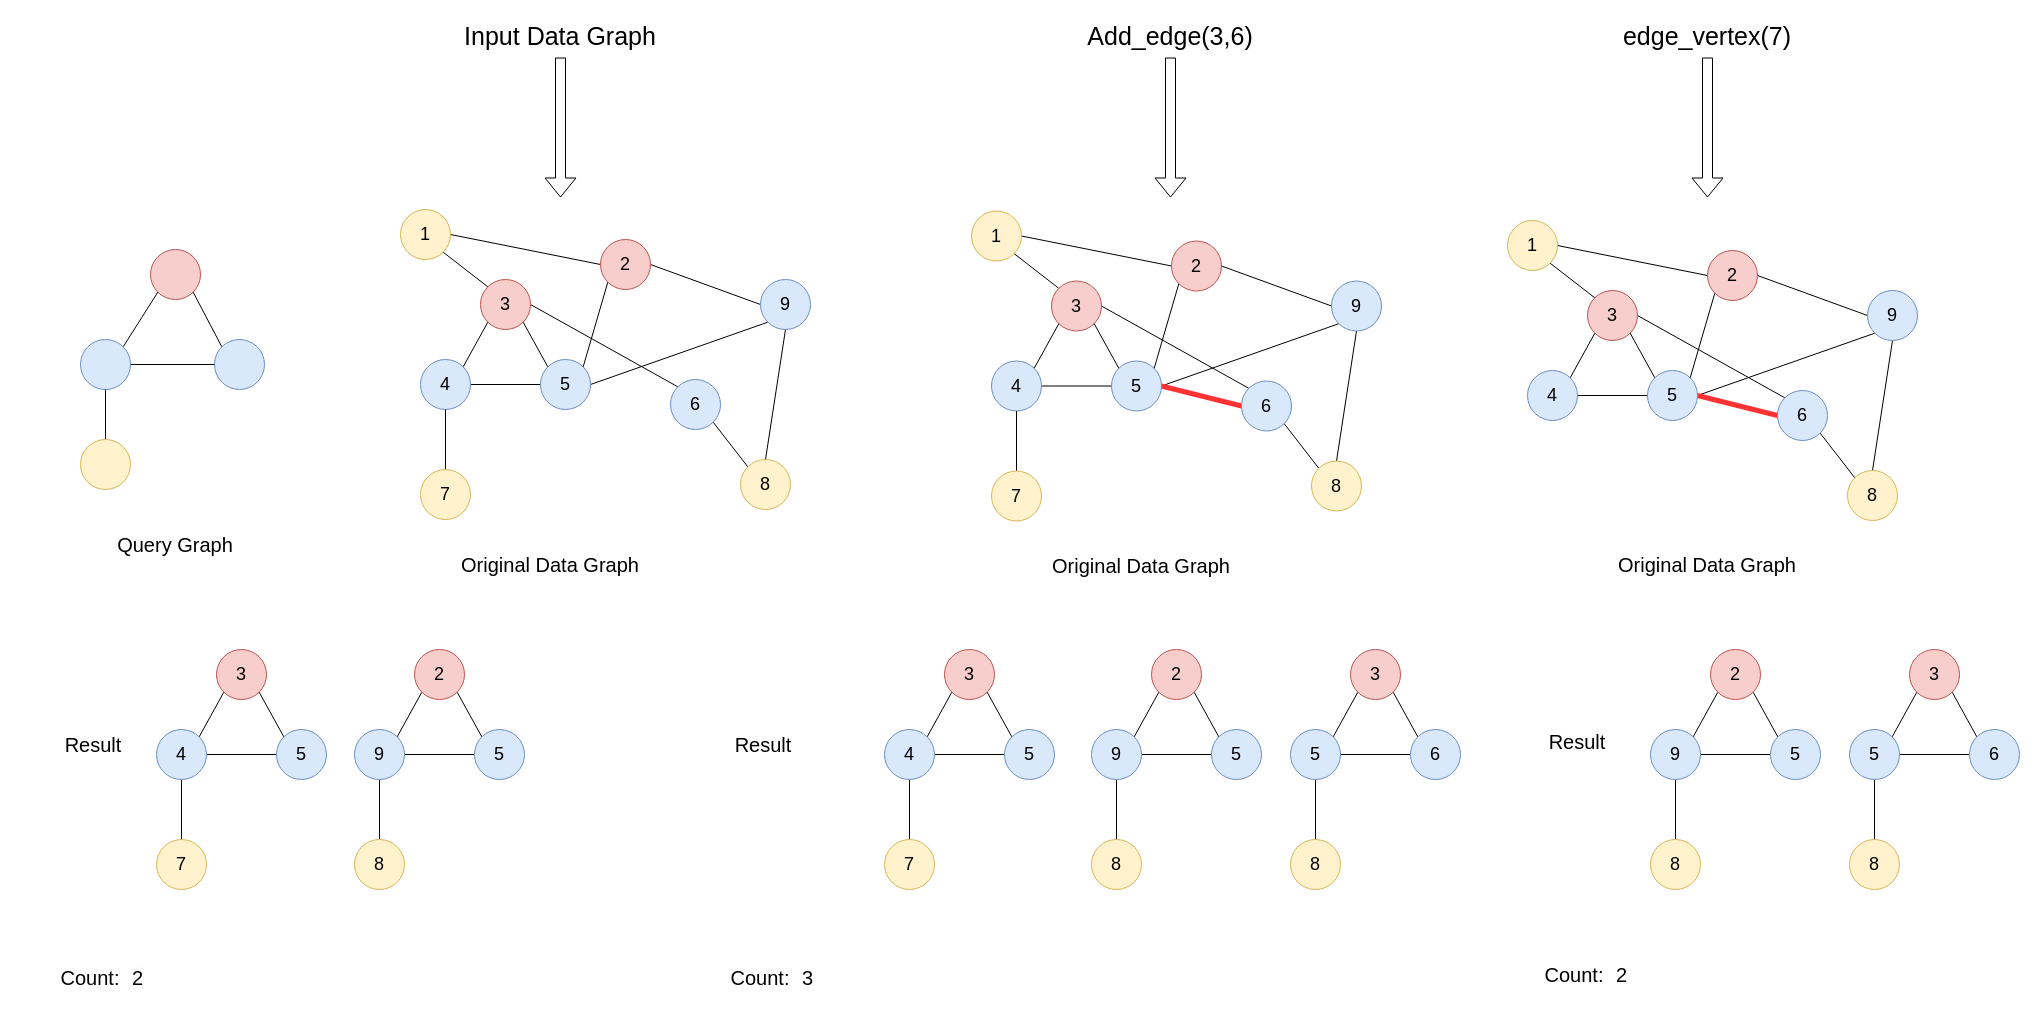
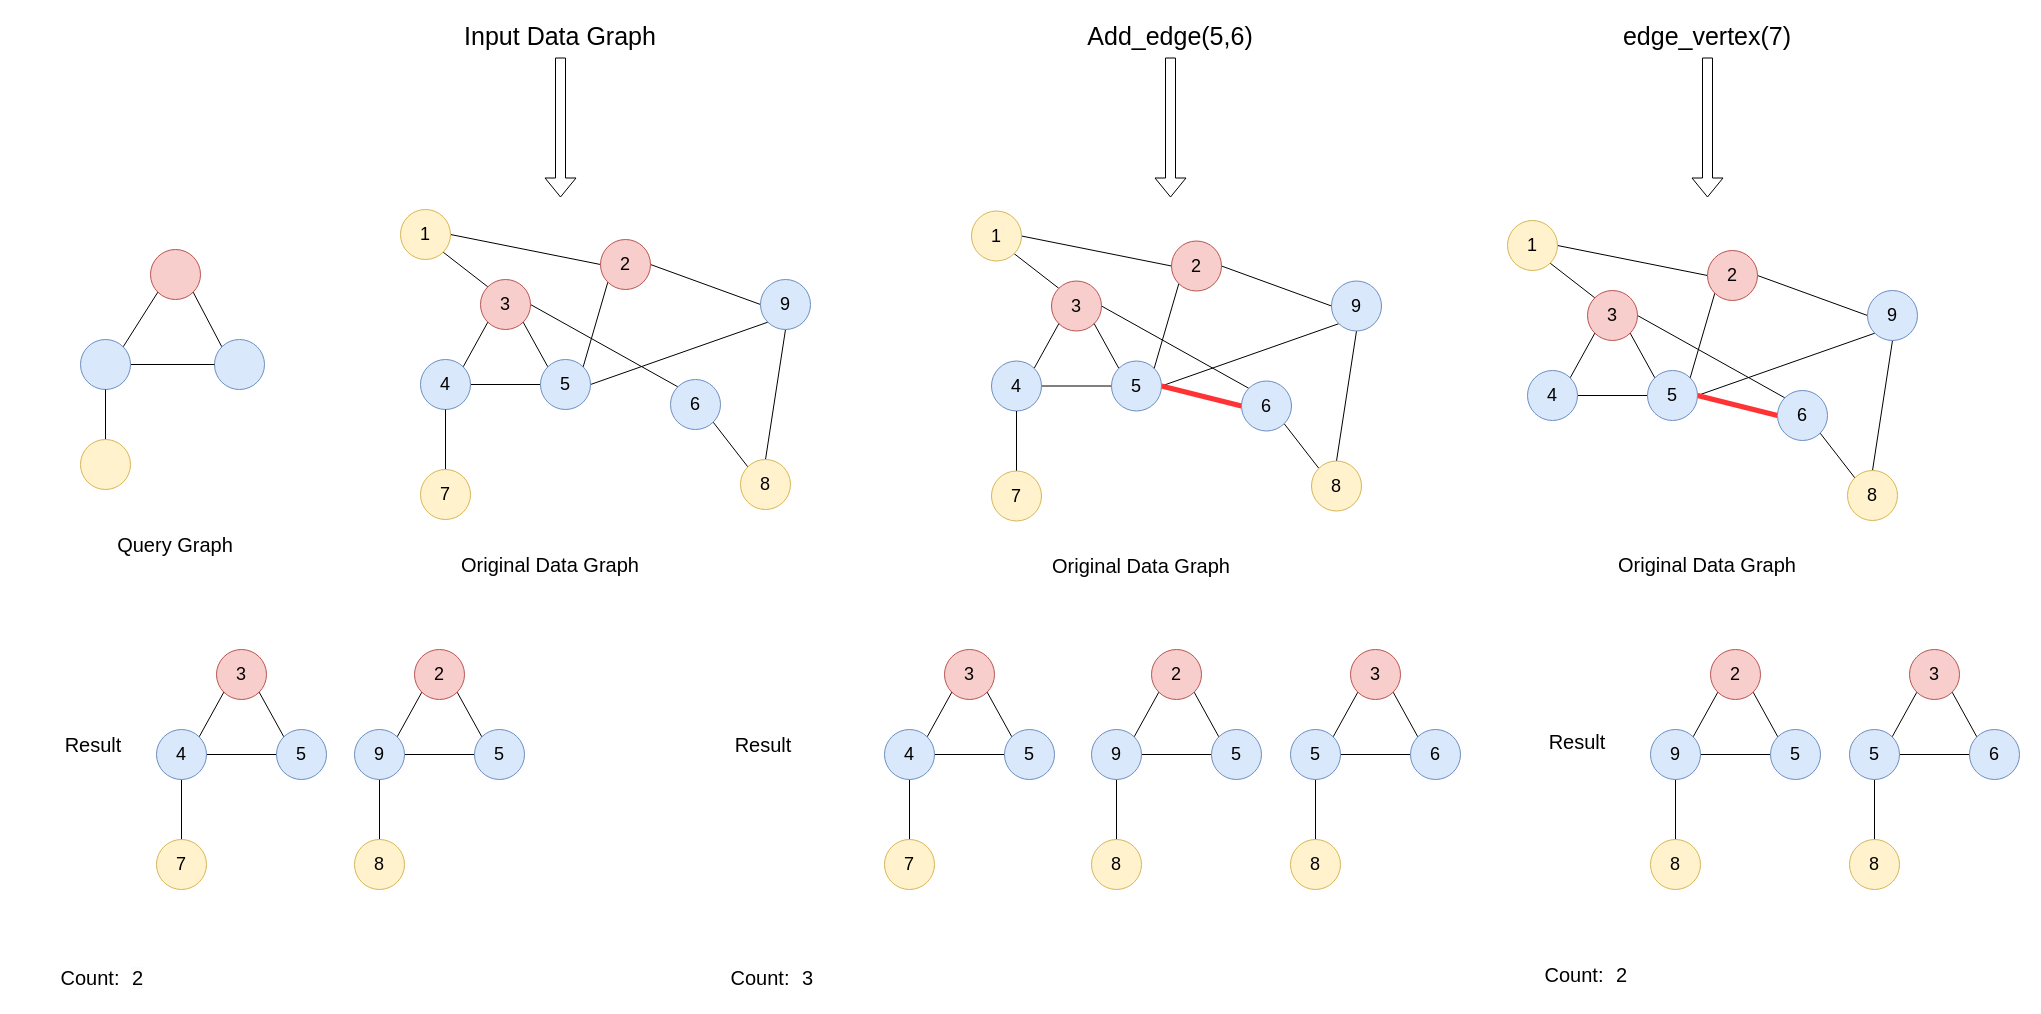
(1171, 36) -> (1171, 36)
